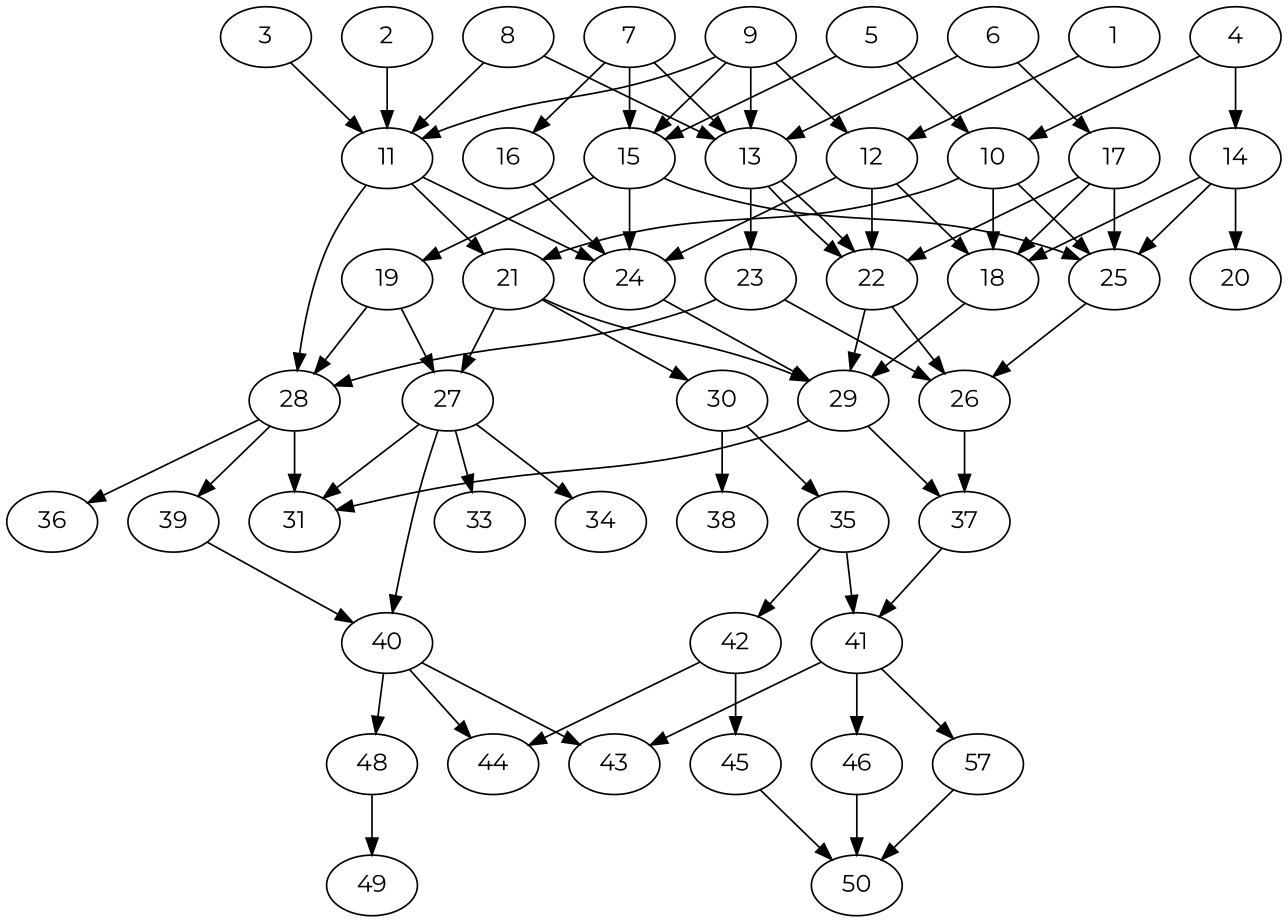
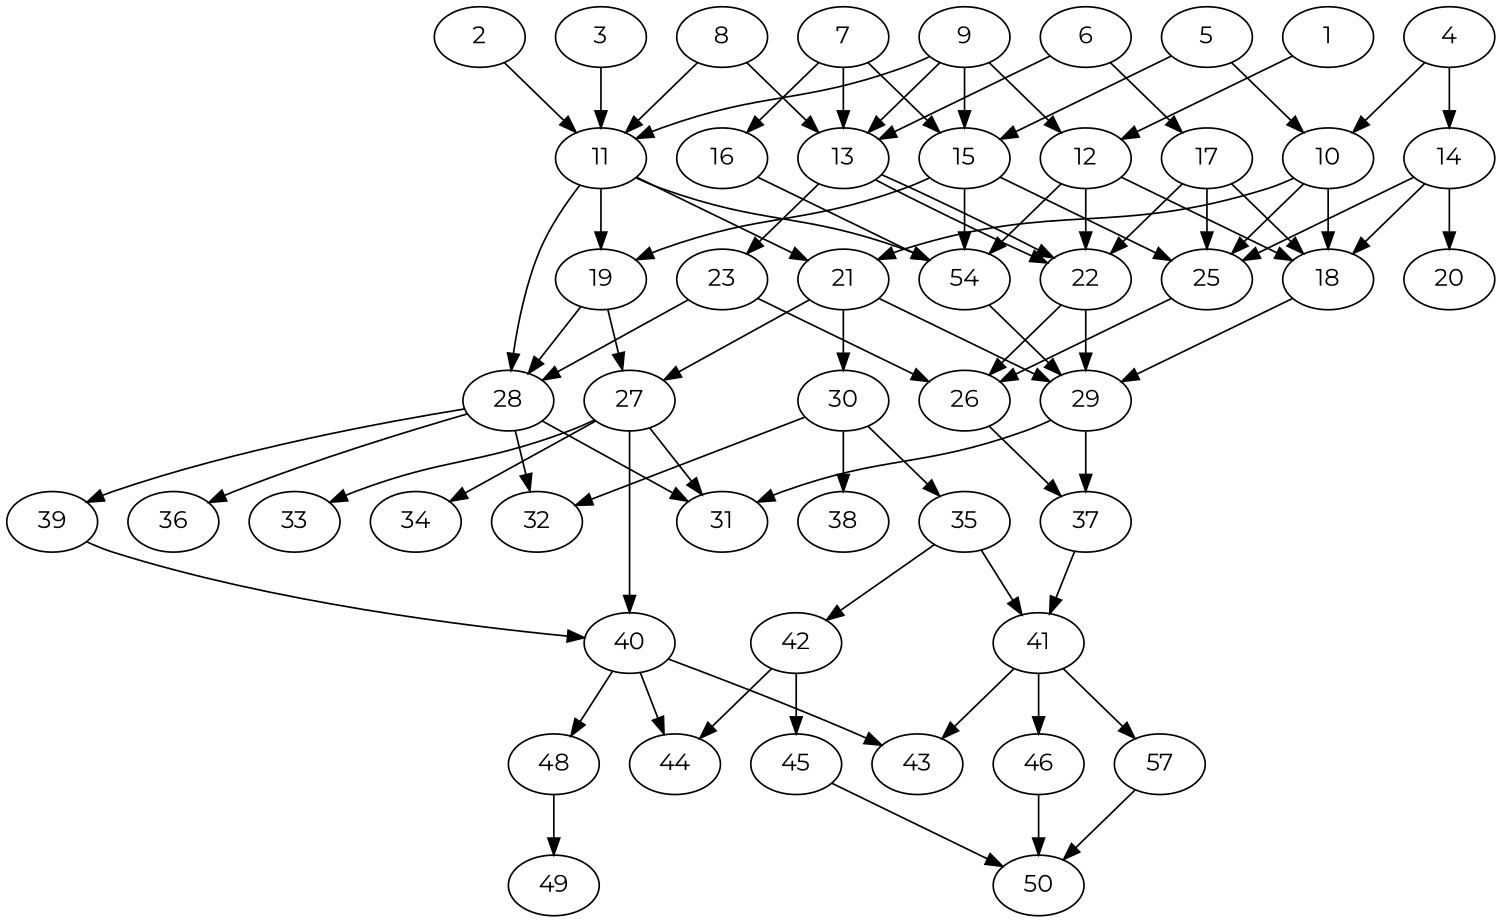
none -> (601, 211)
(630, 279) -> (965, 279)
none -> (537, 522)
